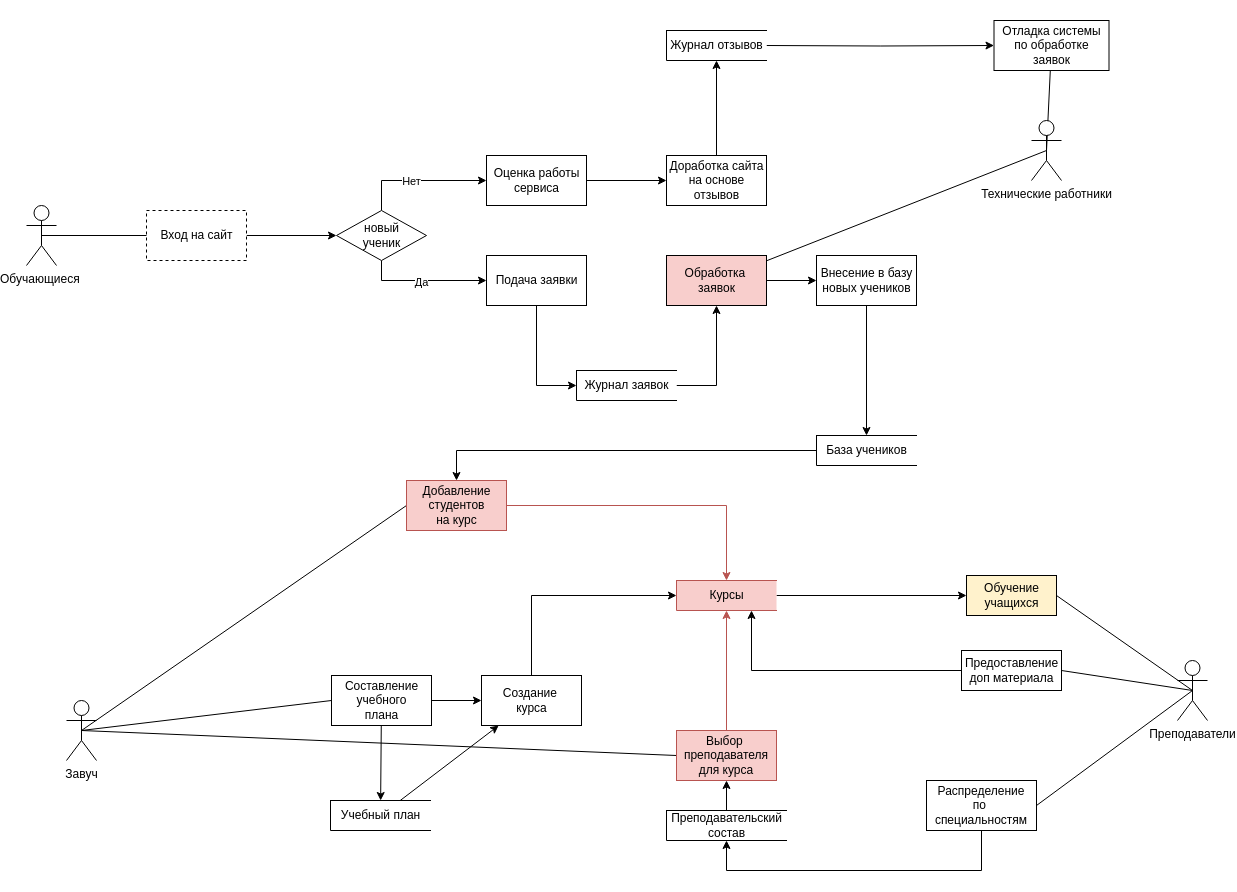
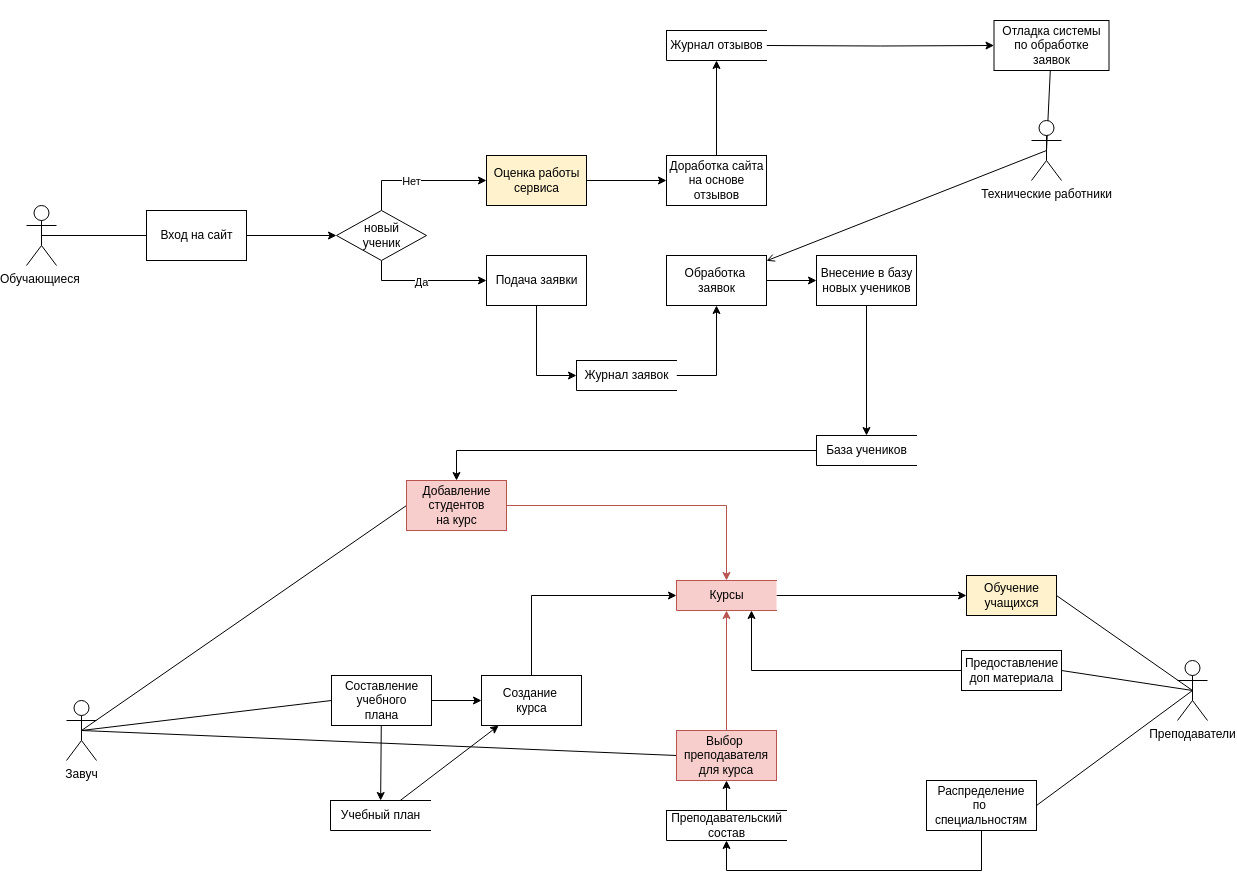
(537, 181) -> (537, 181)
(197, 236) -> (197, 236)
(770, 259) -> (771, 259)
(717, 281) -> (717, 281)
(627, 386) -> (627, 376)
